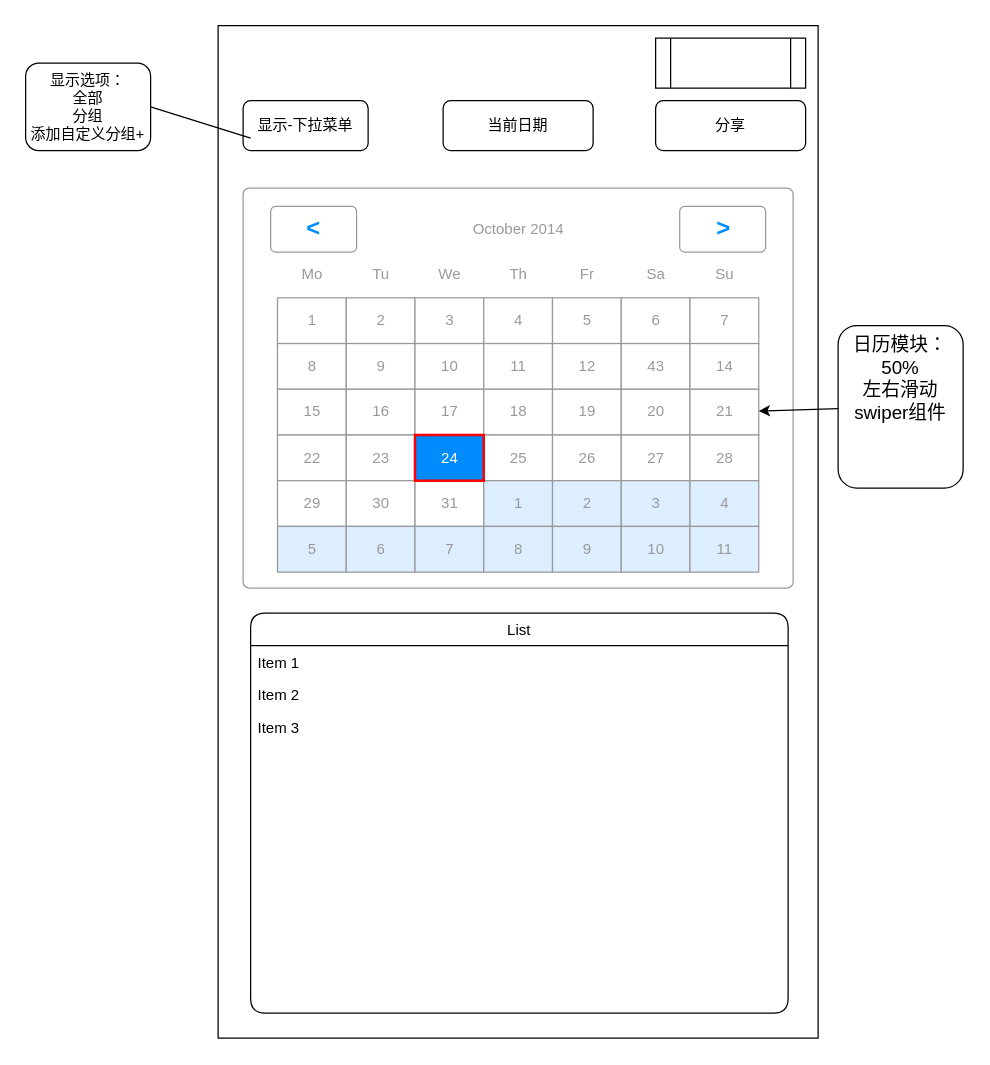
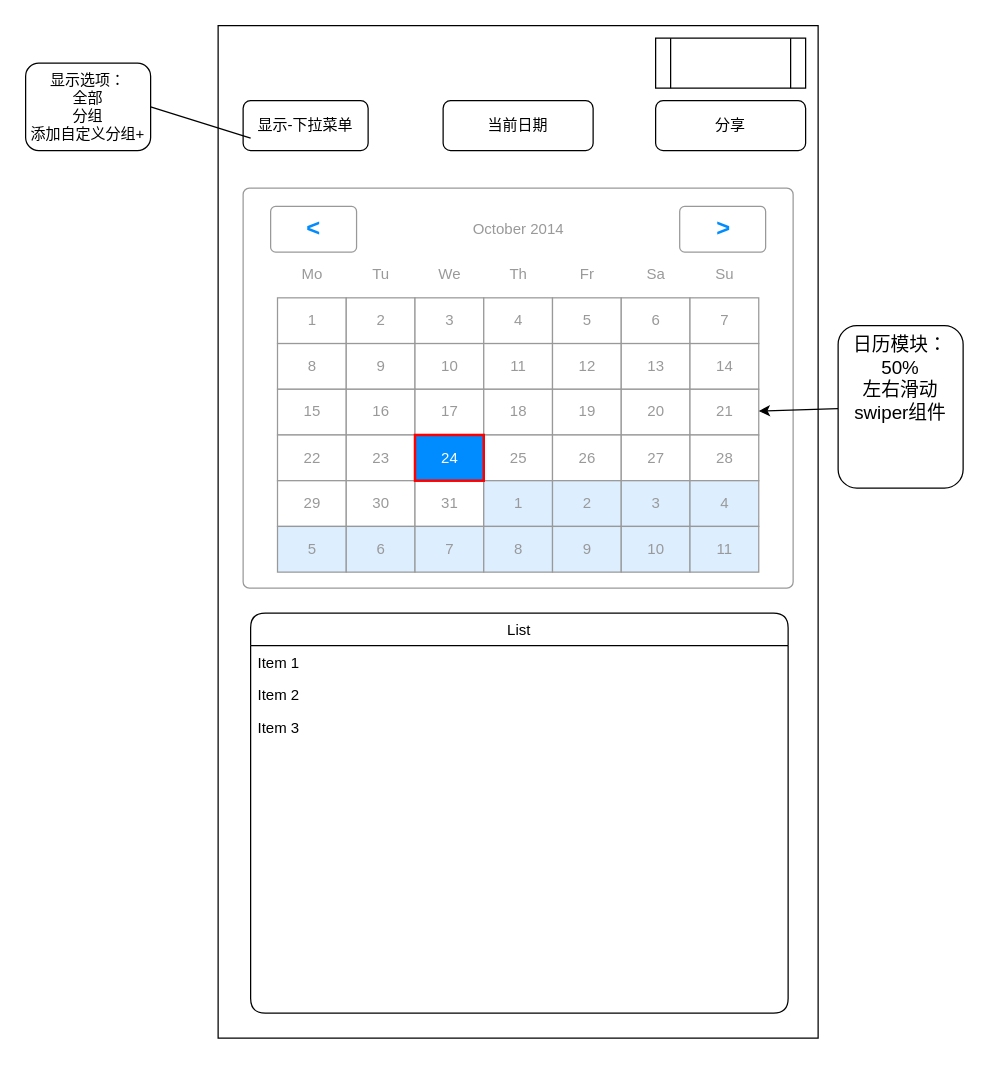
(656, 367) -> (656, 367)
